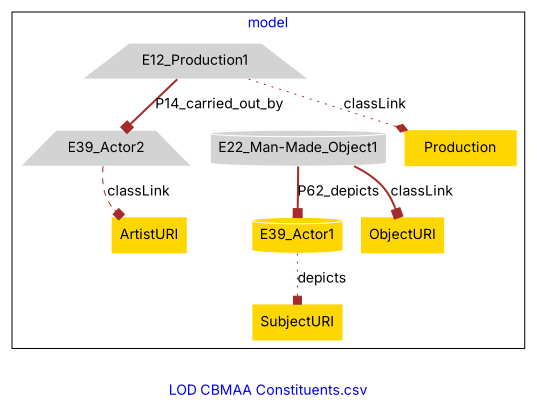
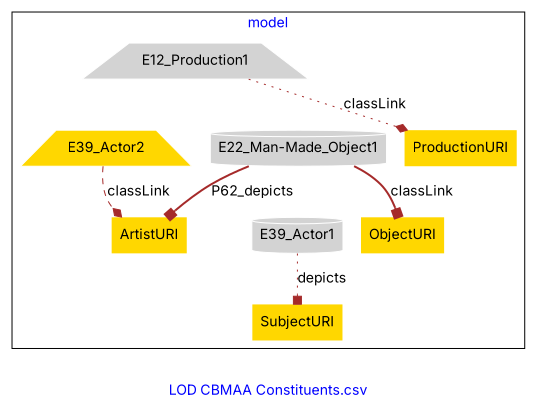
(154, 101) -> none
(106, 148) -> (106, 148)
(461, 148) -> (461, 148)
(298, 187) -> (210, 185)
(104, 188) -> (104, 188)
(297, 235) -> (297, 235)
